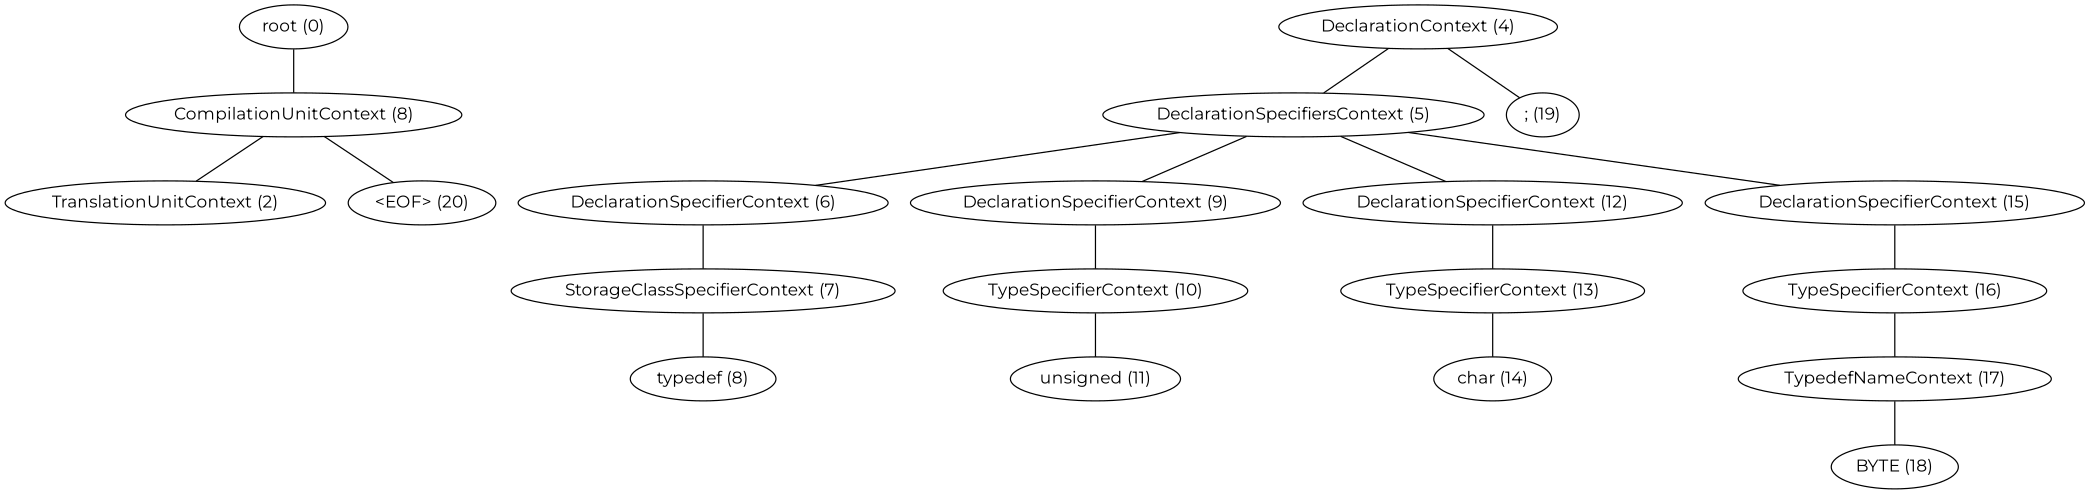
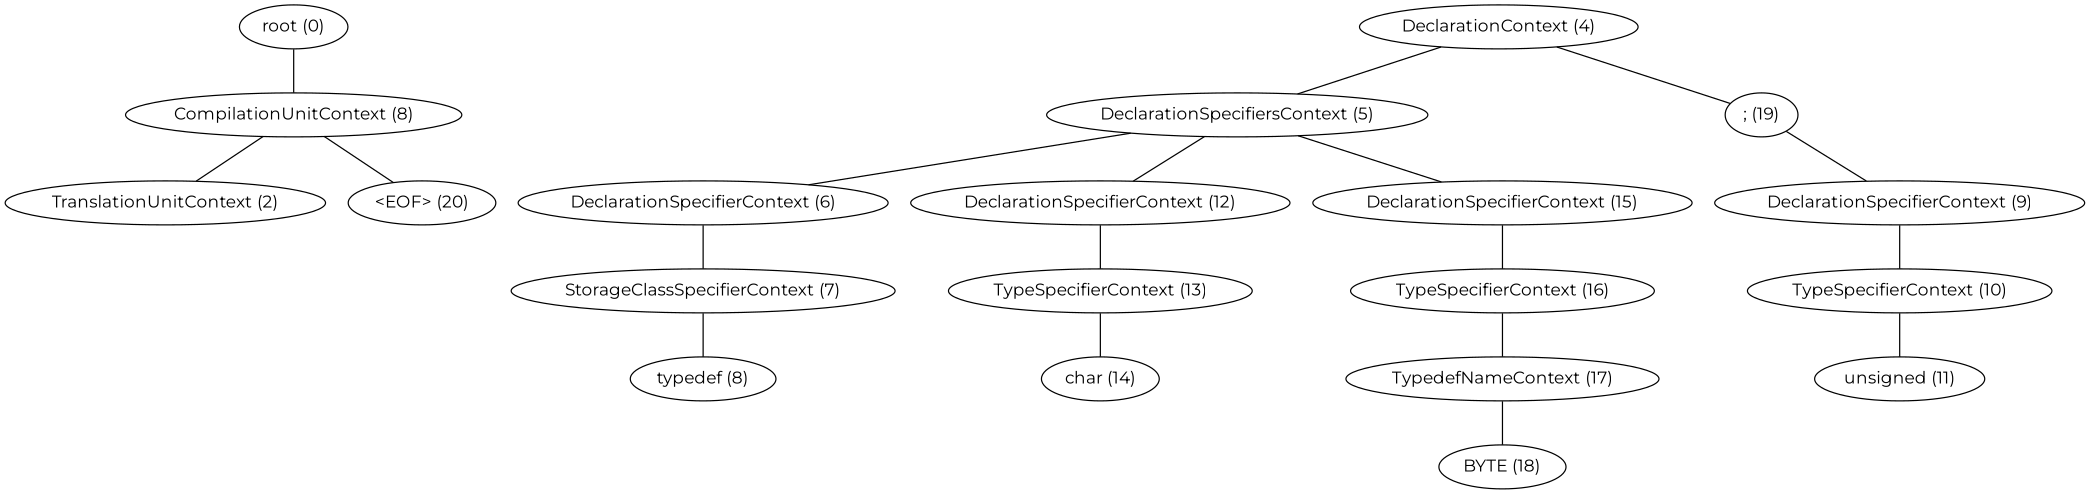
(1194, 159) -> (1826, 156)
